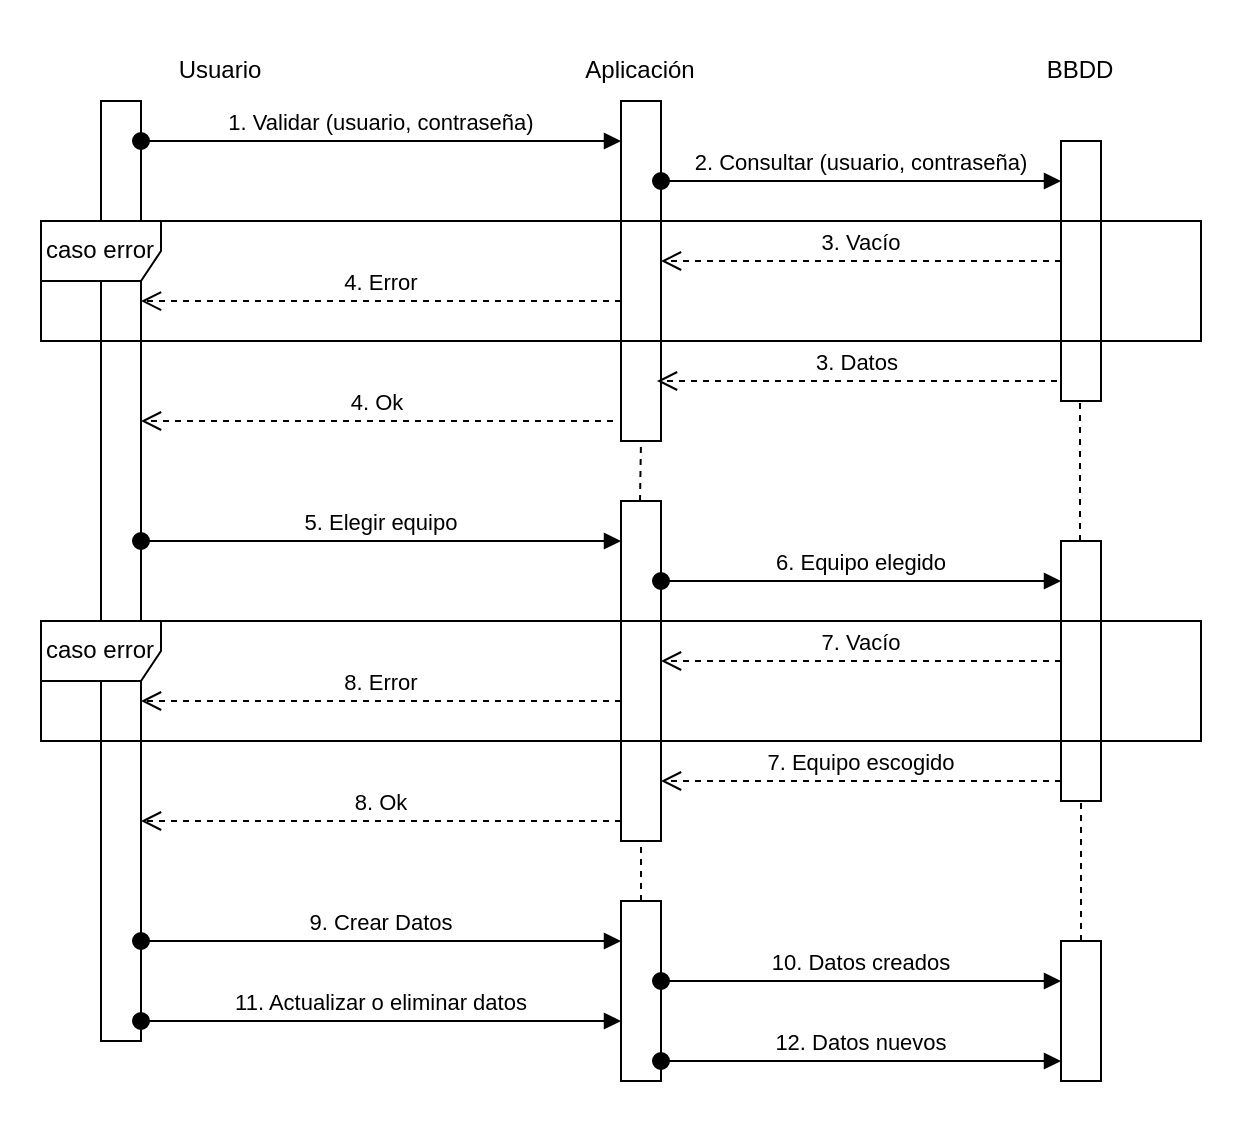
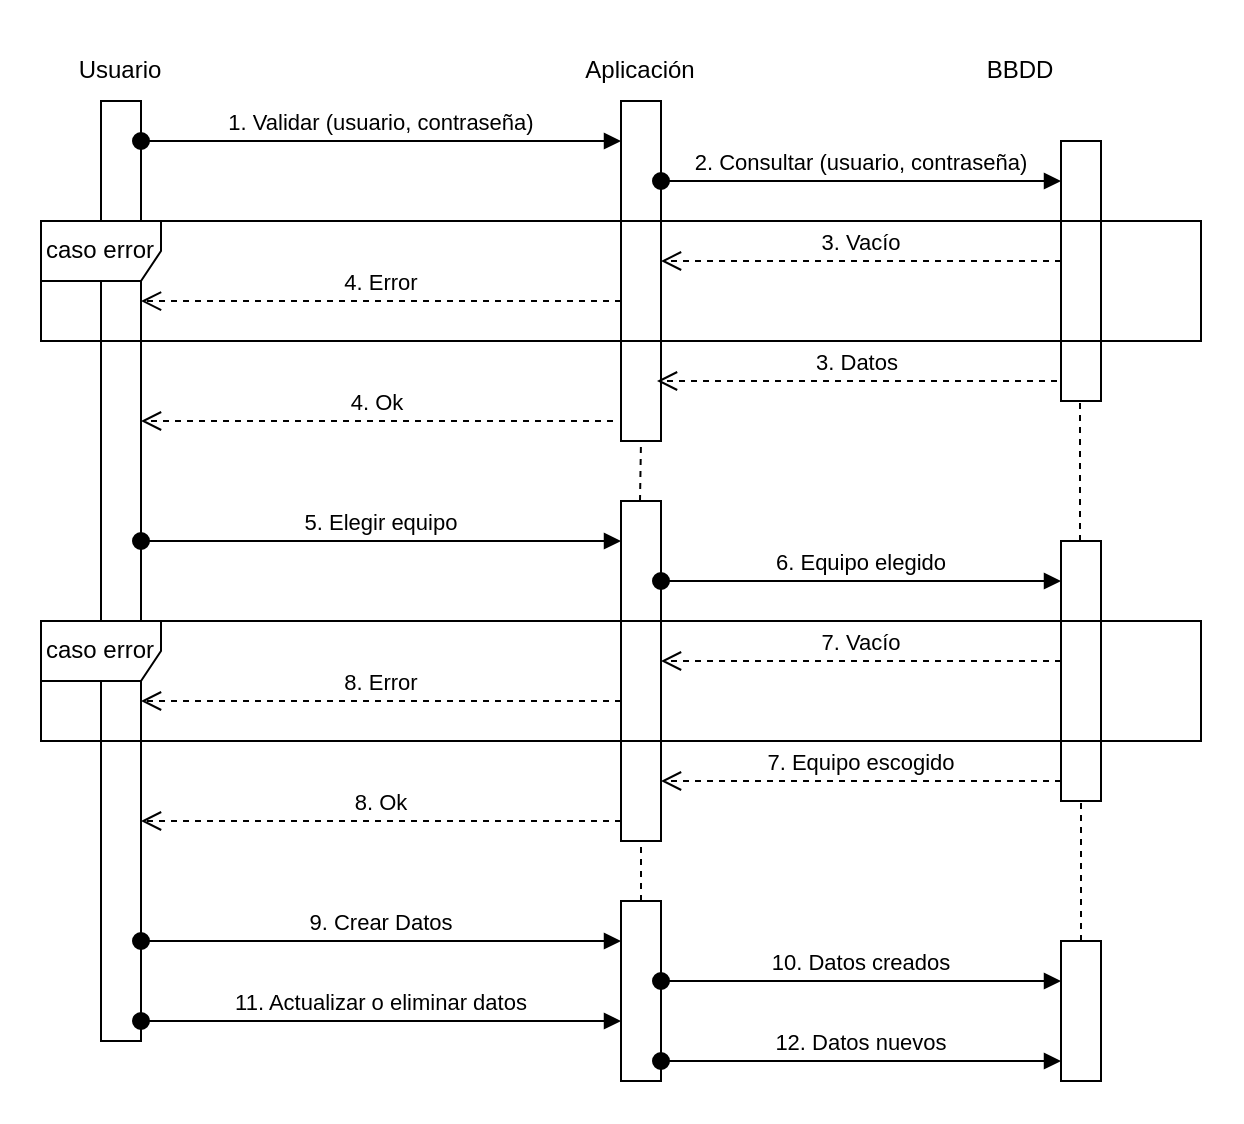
(221, 71) -> (121, 71)
(1081, 71) -> (1021, 71)
